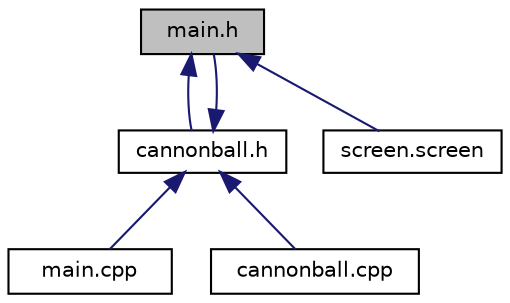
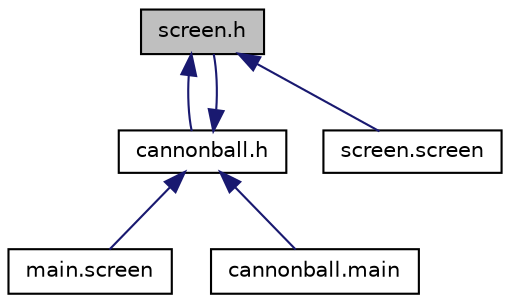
(203, 32) -> (203, 32)
(90, 271) -> (90, 271)
(315, 271) -> (315, 271)
